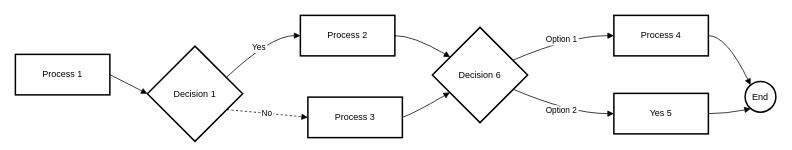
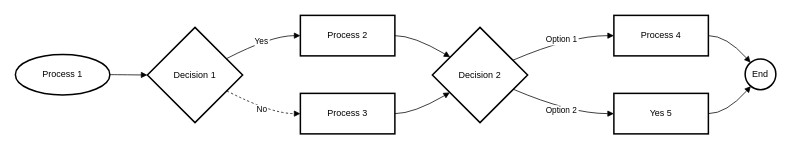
(63, 75) -> (63, 75)
(480, 75) -> (480, 75)
(195, 94) -> (195, 75)
(761, 97) -> (761, 74)
(355, 117) -> (348, 114)
